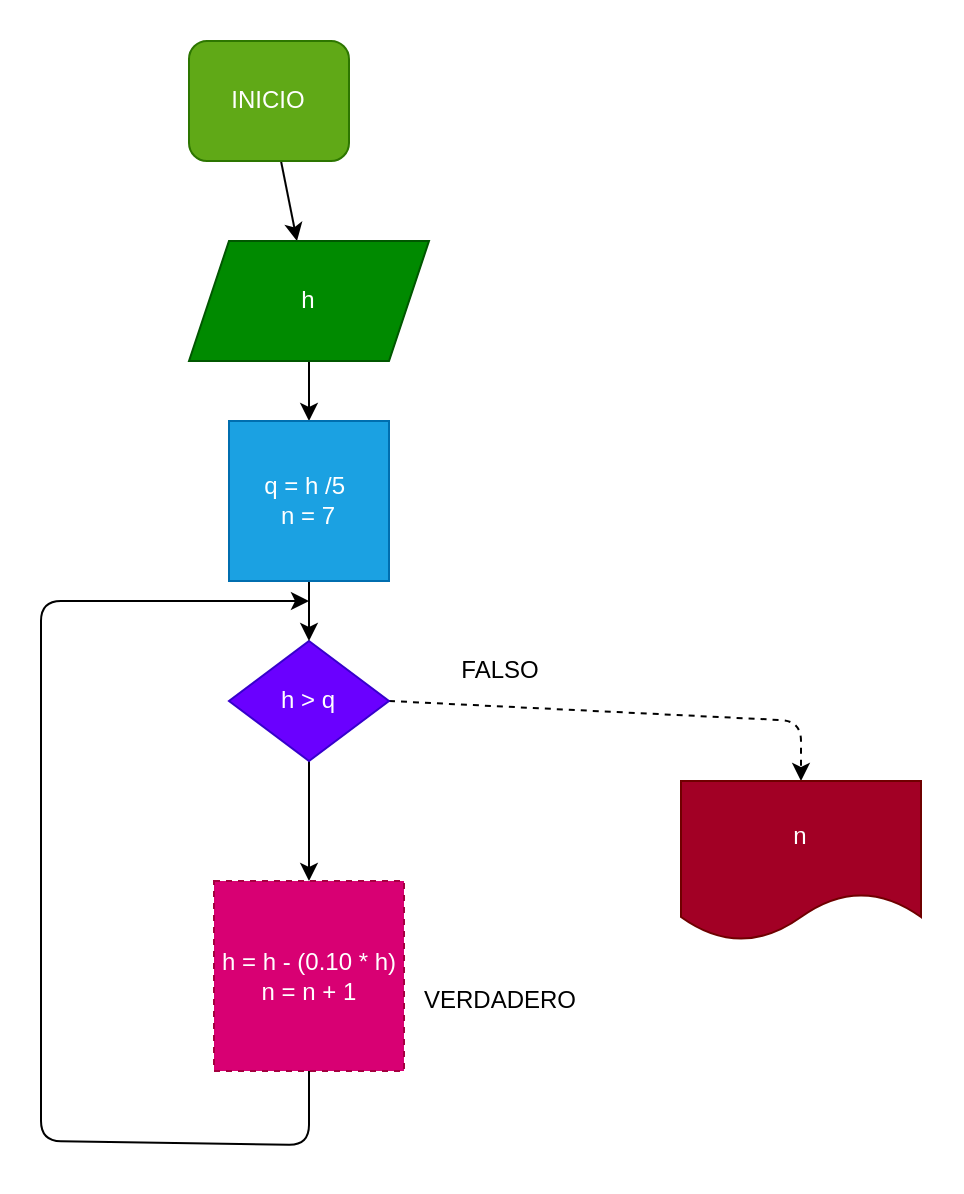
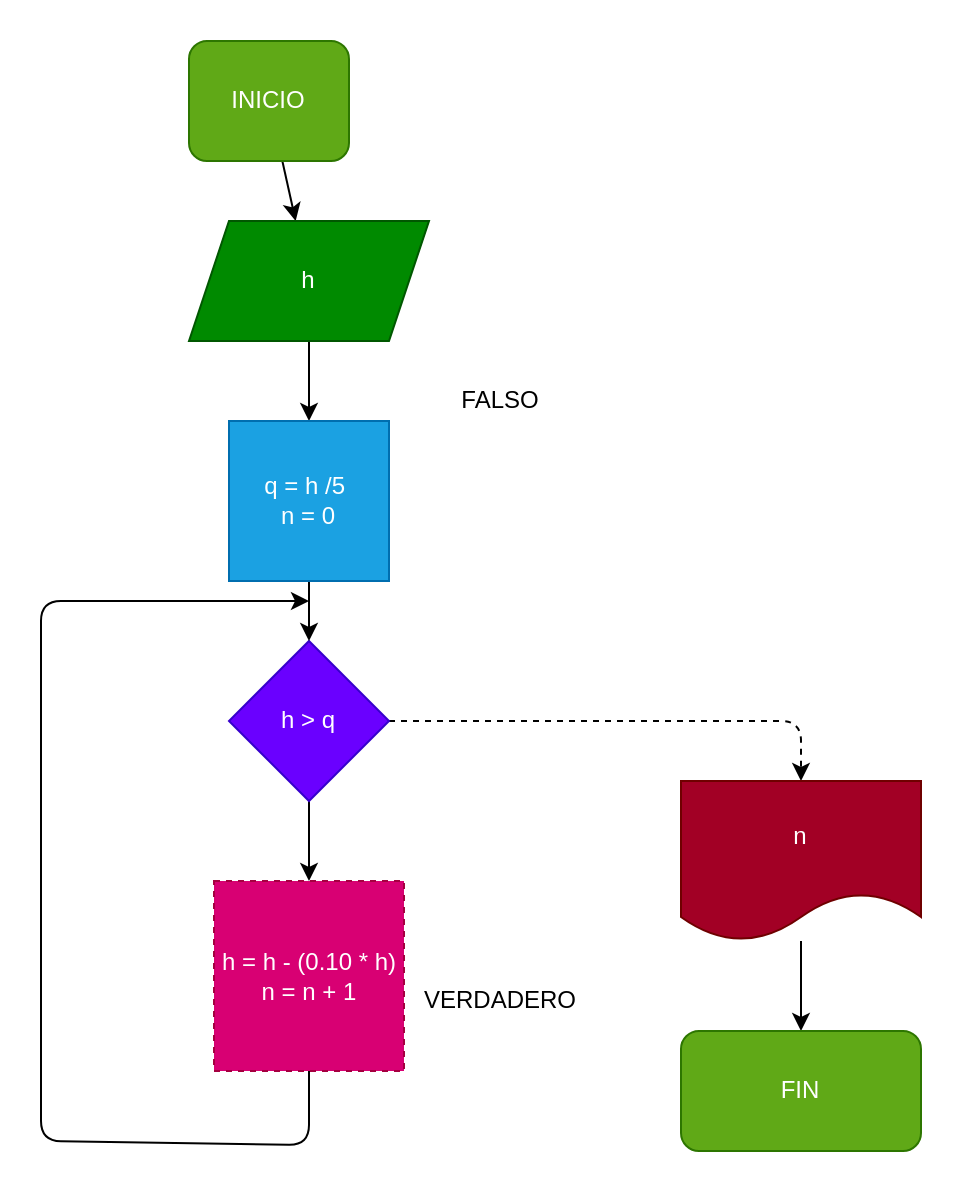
(309, 301) -> (309, 281)
(309, 501) -> (309, 501)
(501, 671) -> (501, 401)
(309, 701) -> (309, 721)
none -> (801, 979)
none -> (801, 1091)
